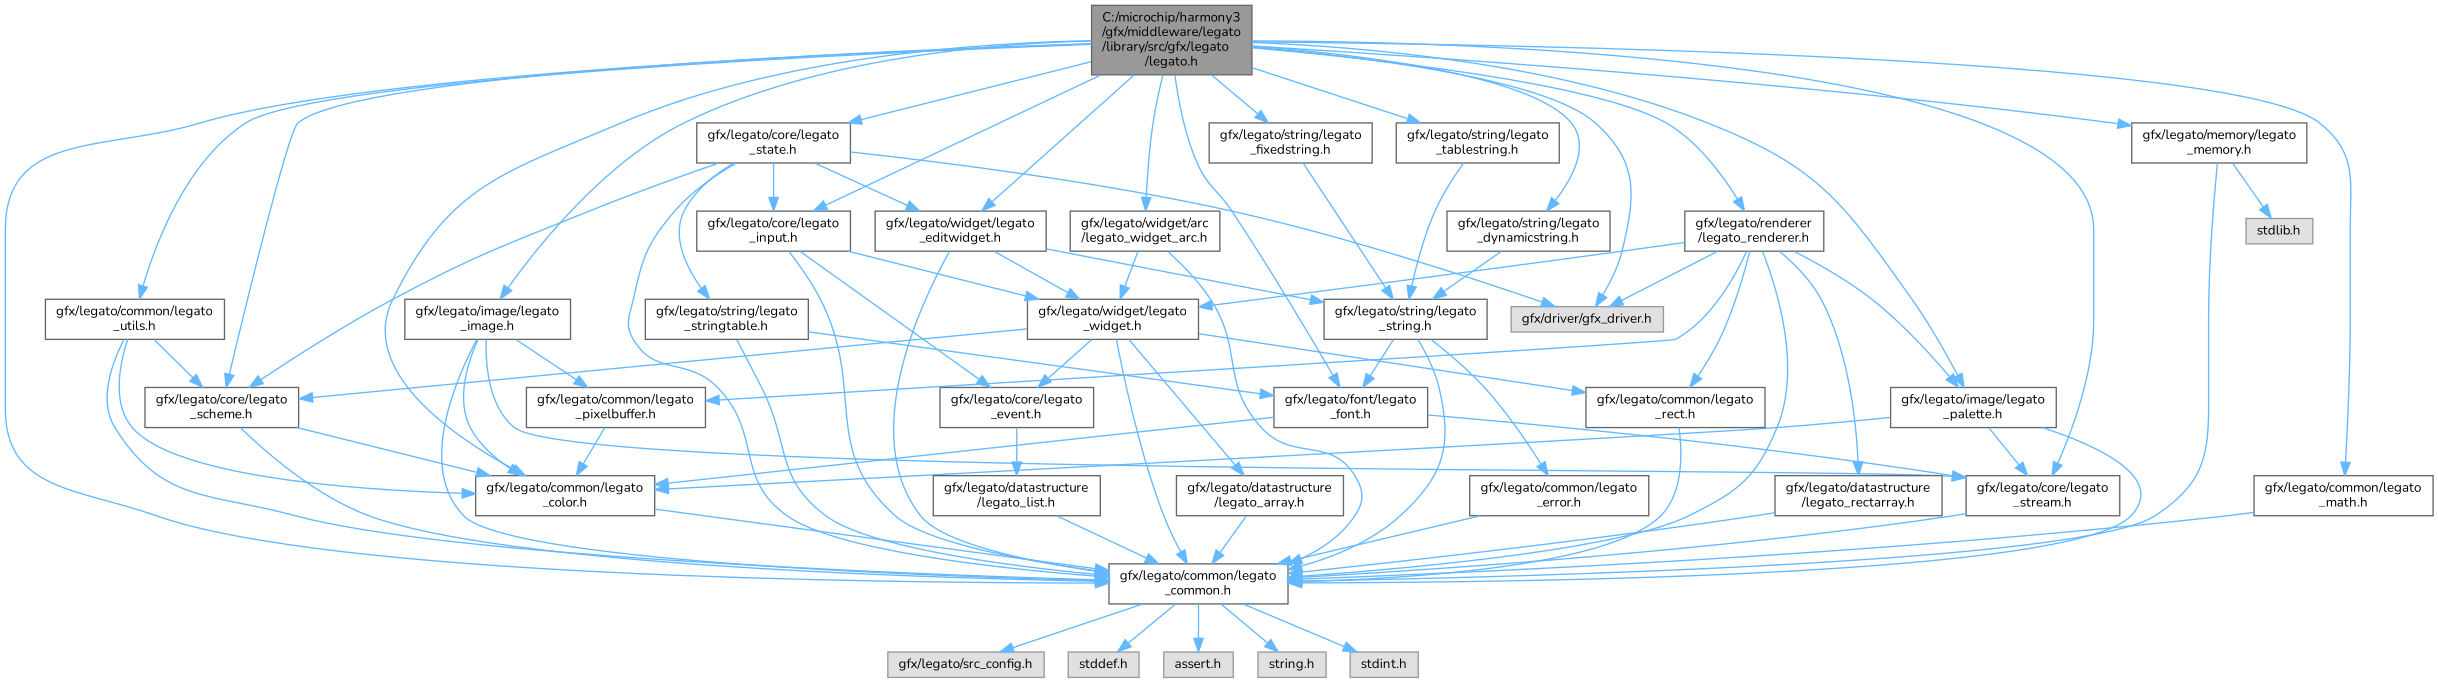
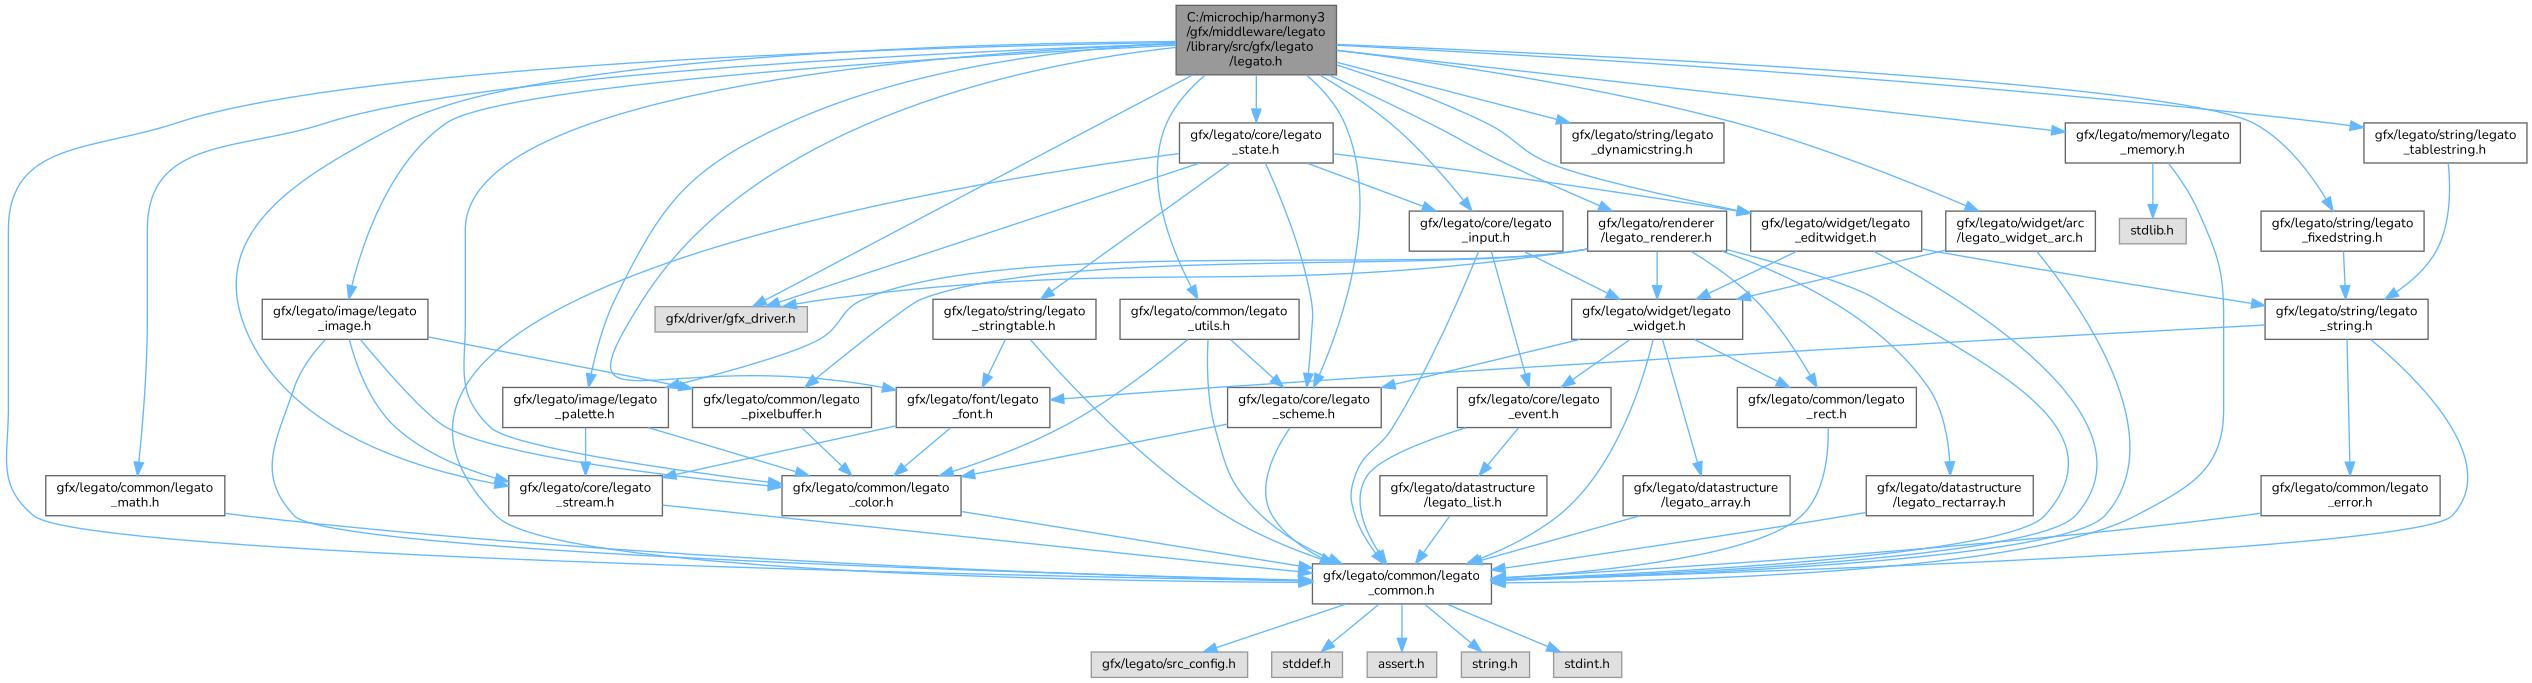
(1473, 271) -> none
(1794, 571) -> (1378, 466)
